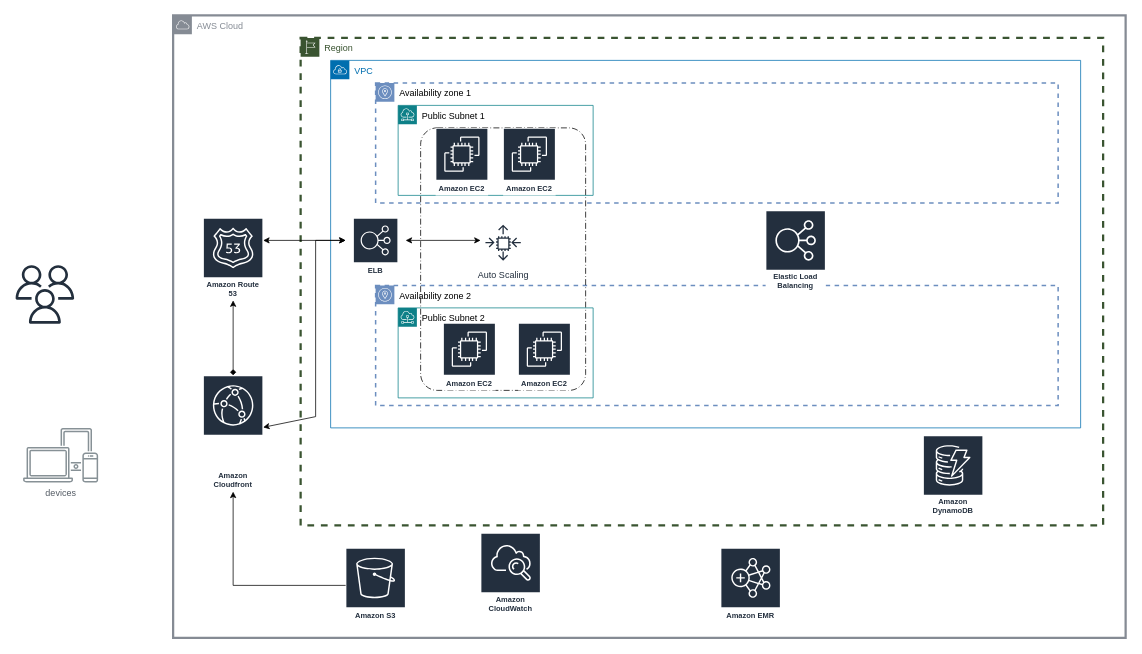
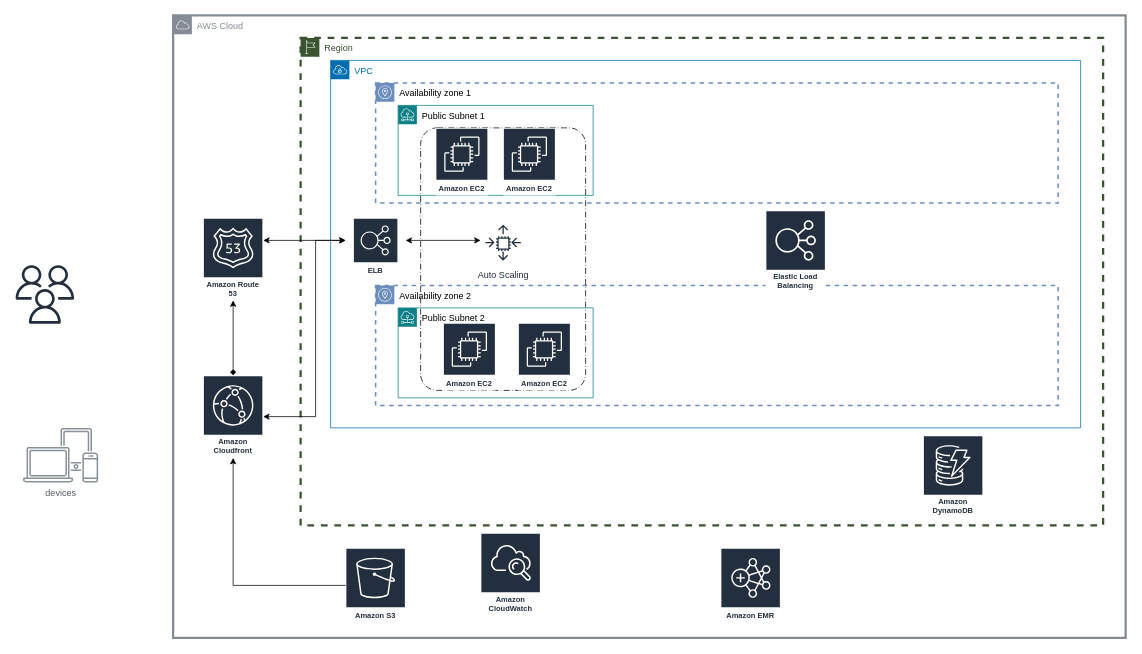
(233, 434) -> (233, 417)
